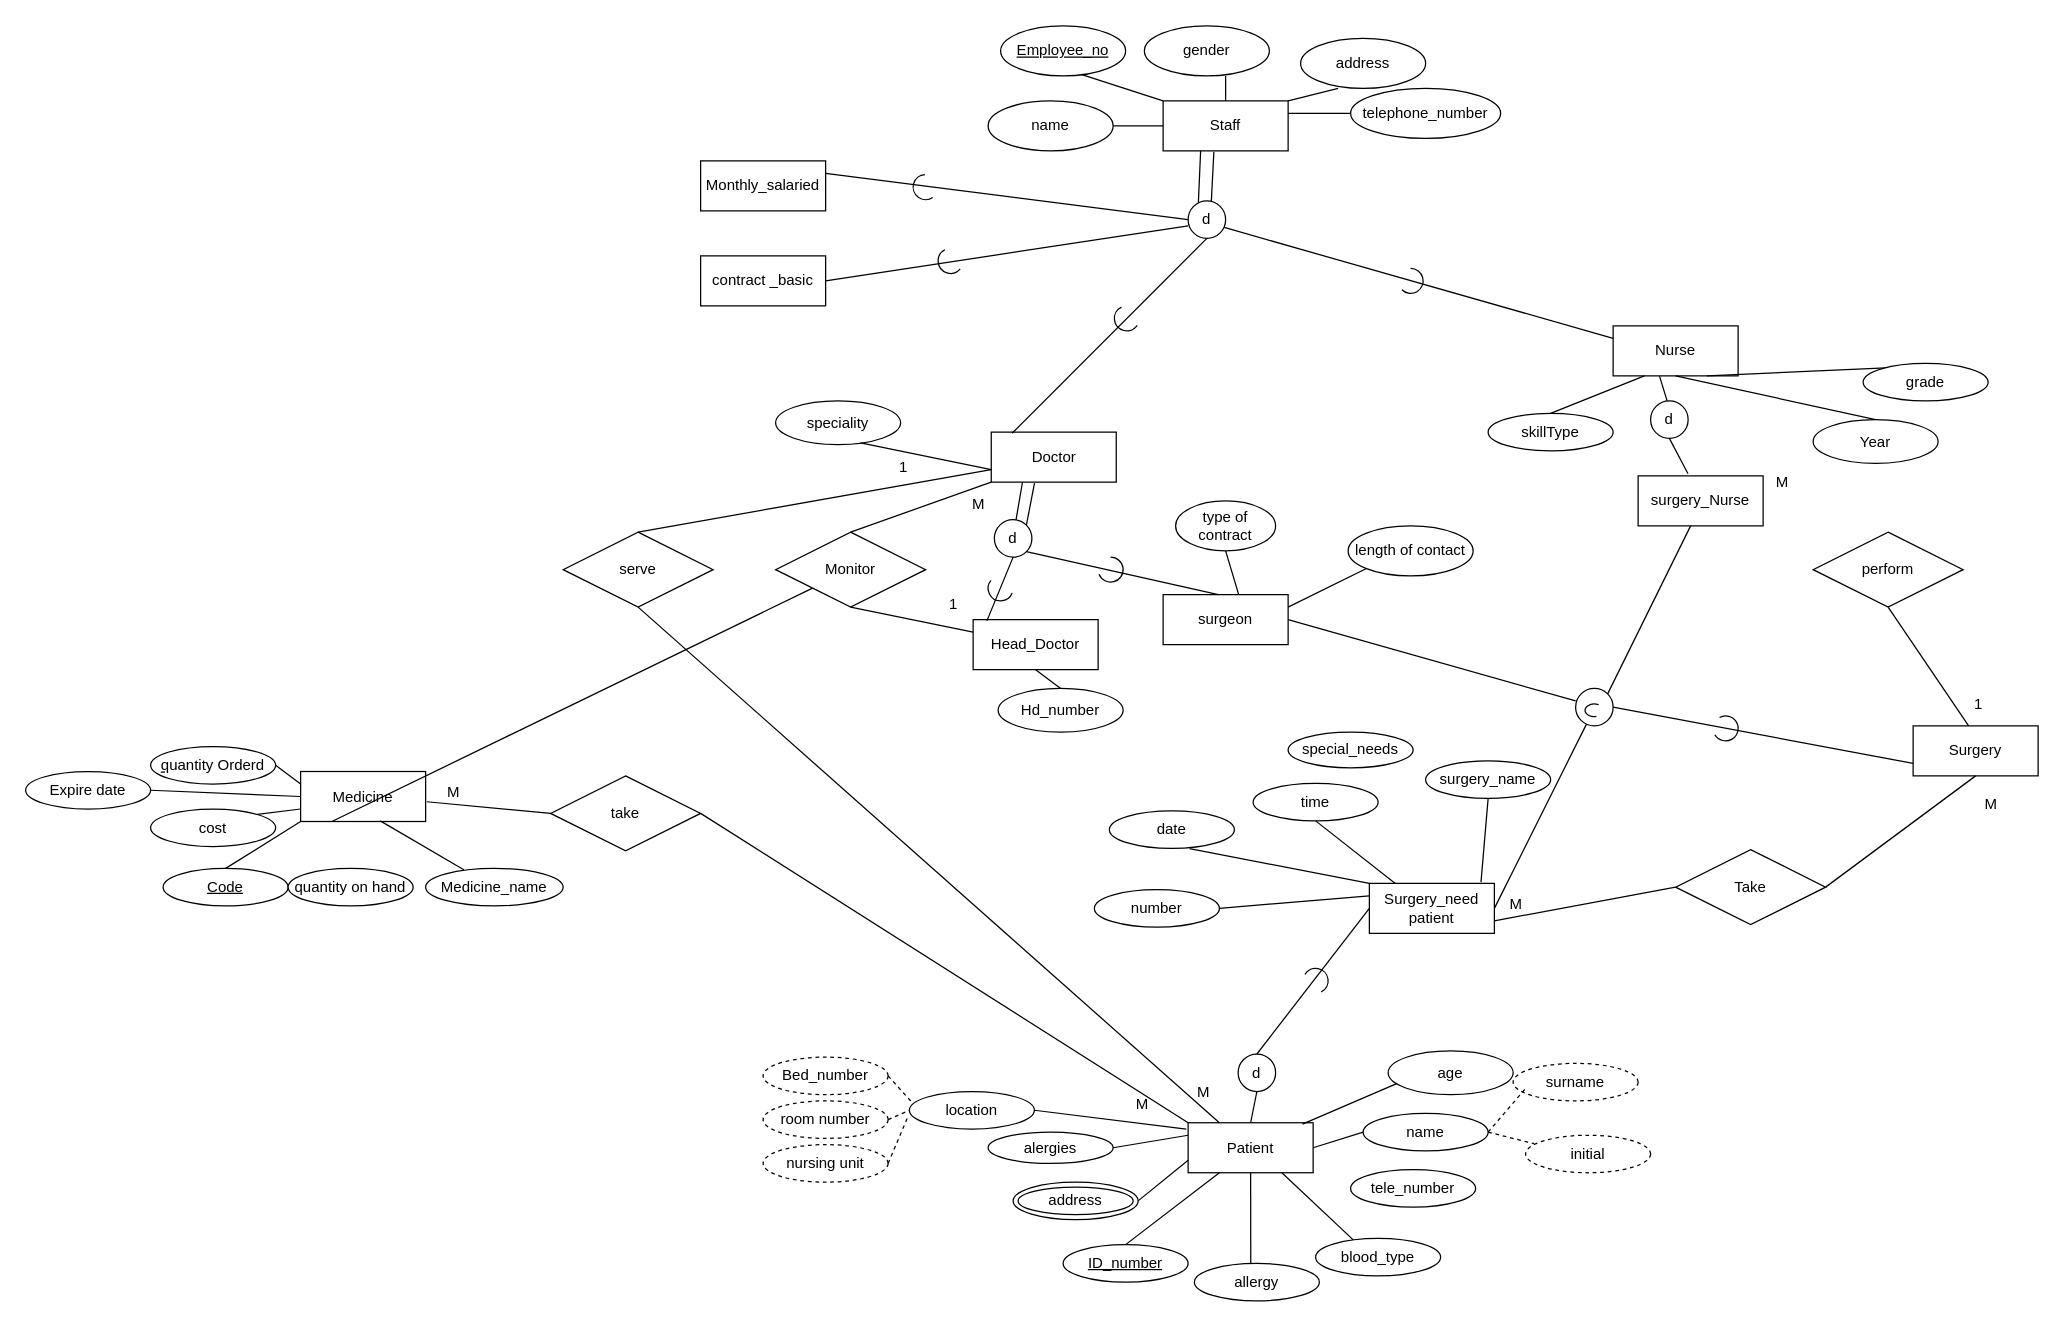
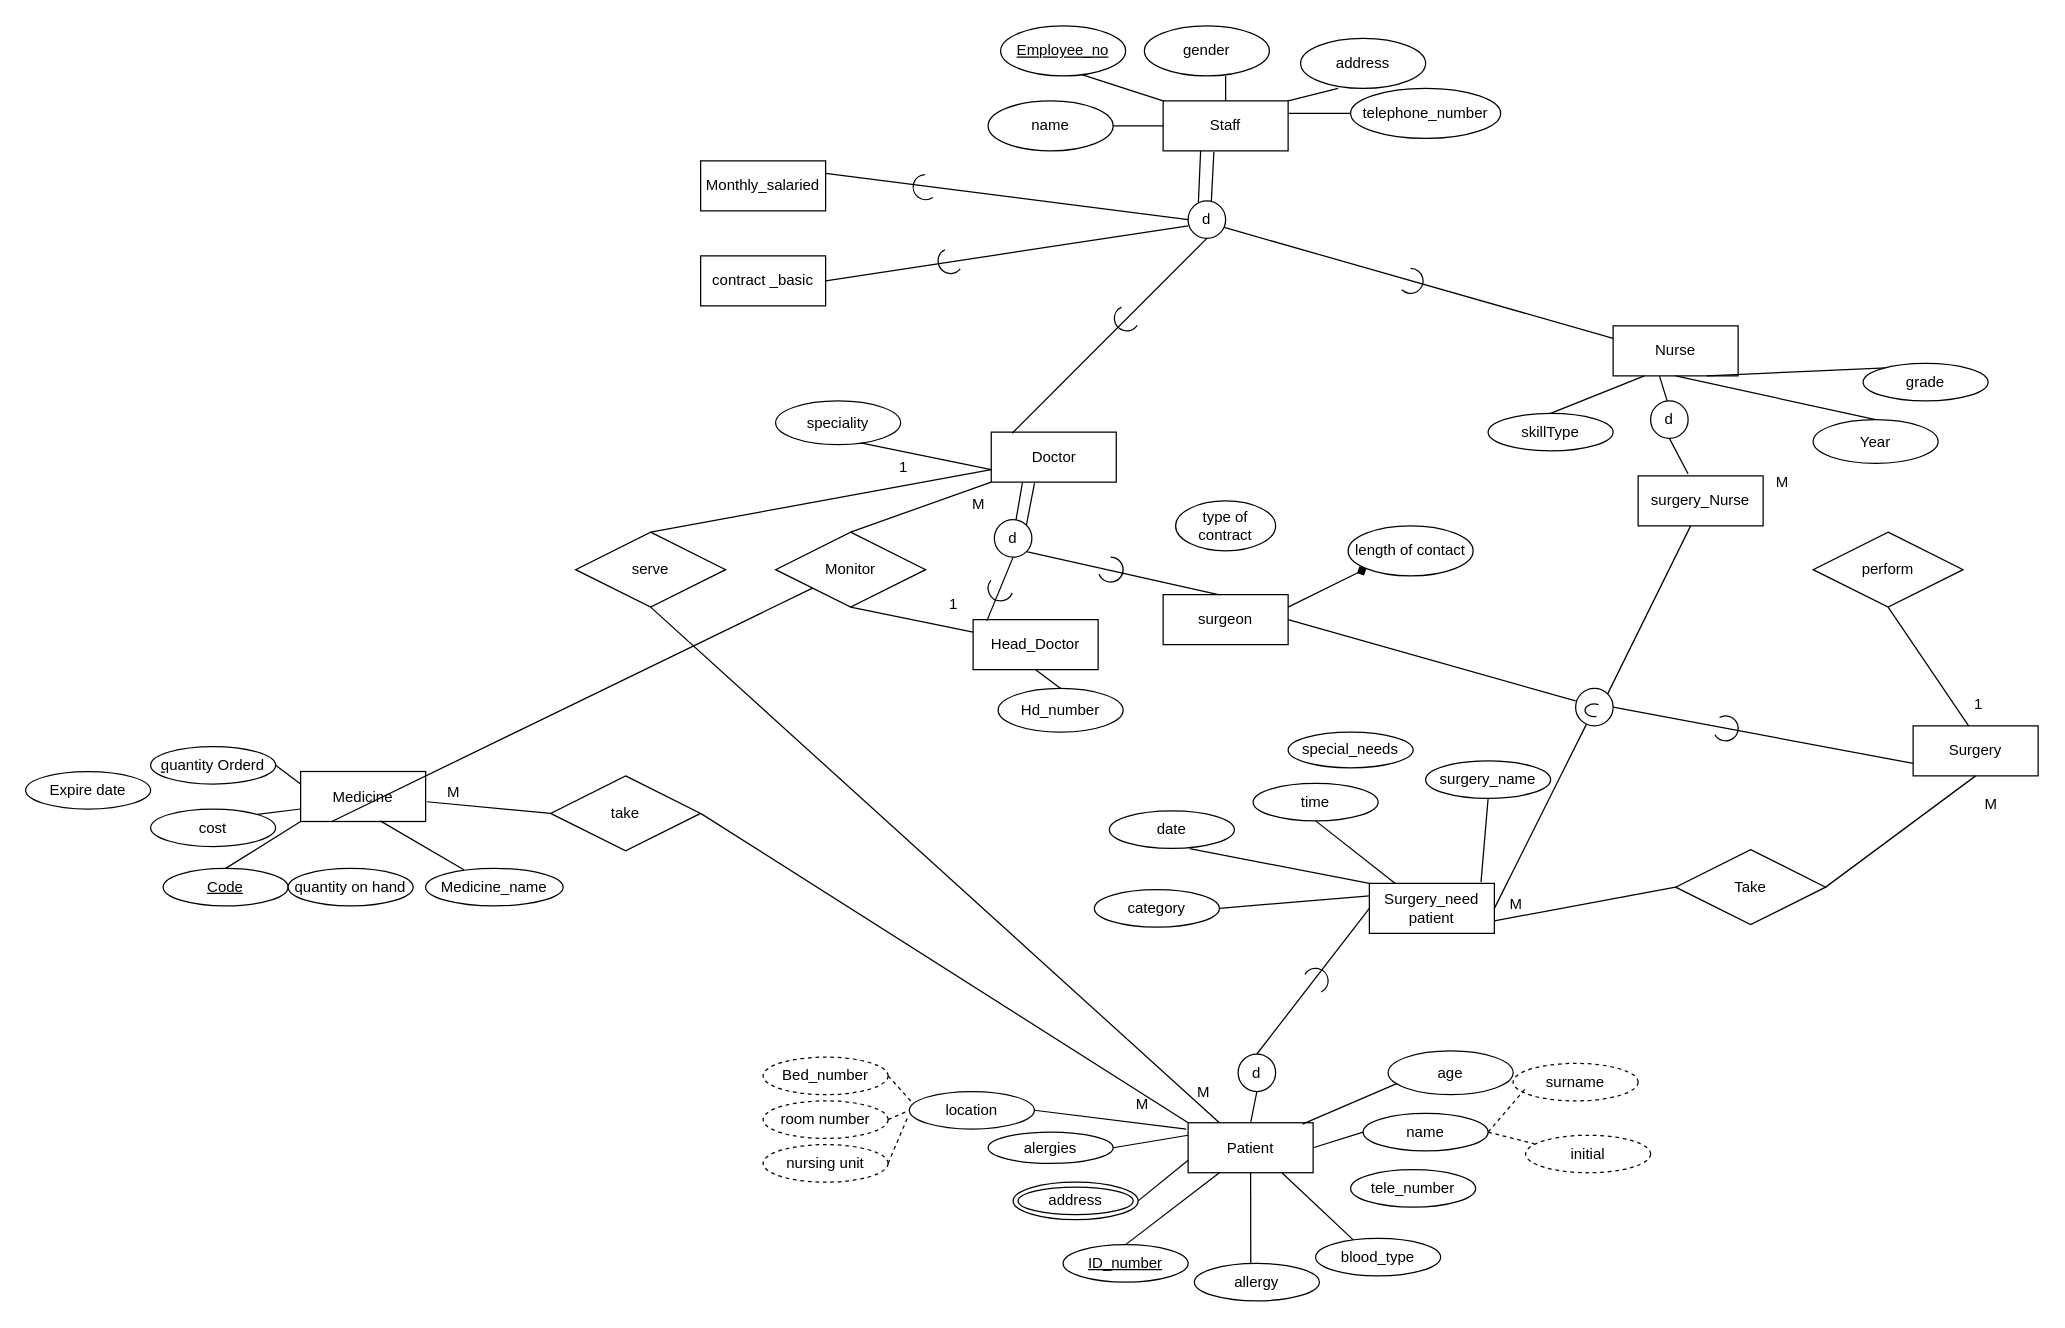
(638, 569) -> (651, 569)
(1361, 571) -> (1357, 573)
(1232, 573) -> none
(226, 793) -> none
(1157, 908) -> (1157, 908)
